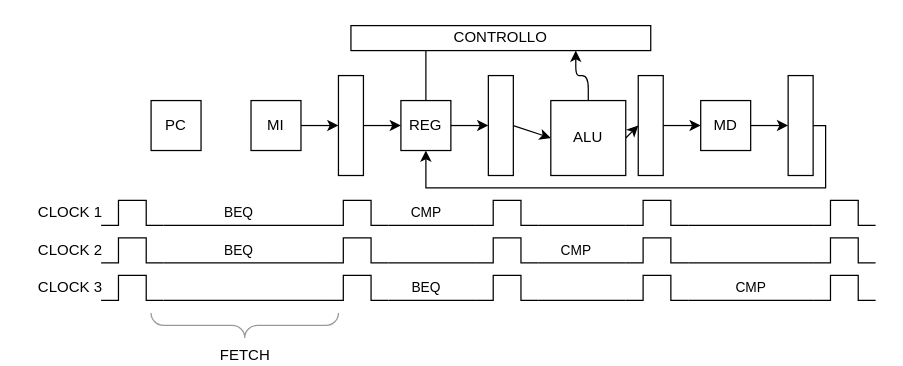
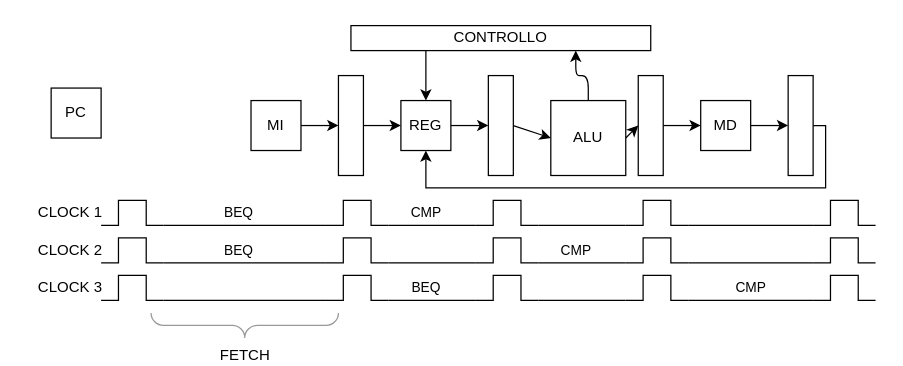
(426, 94) -> (426, 91)
(176, 126) -> (76, 113)
